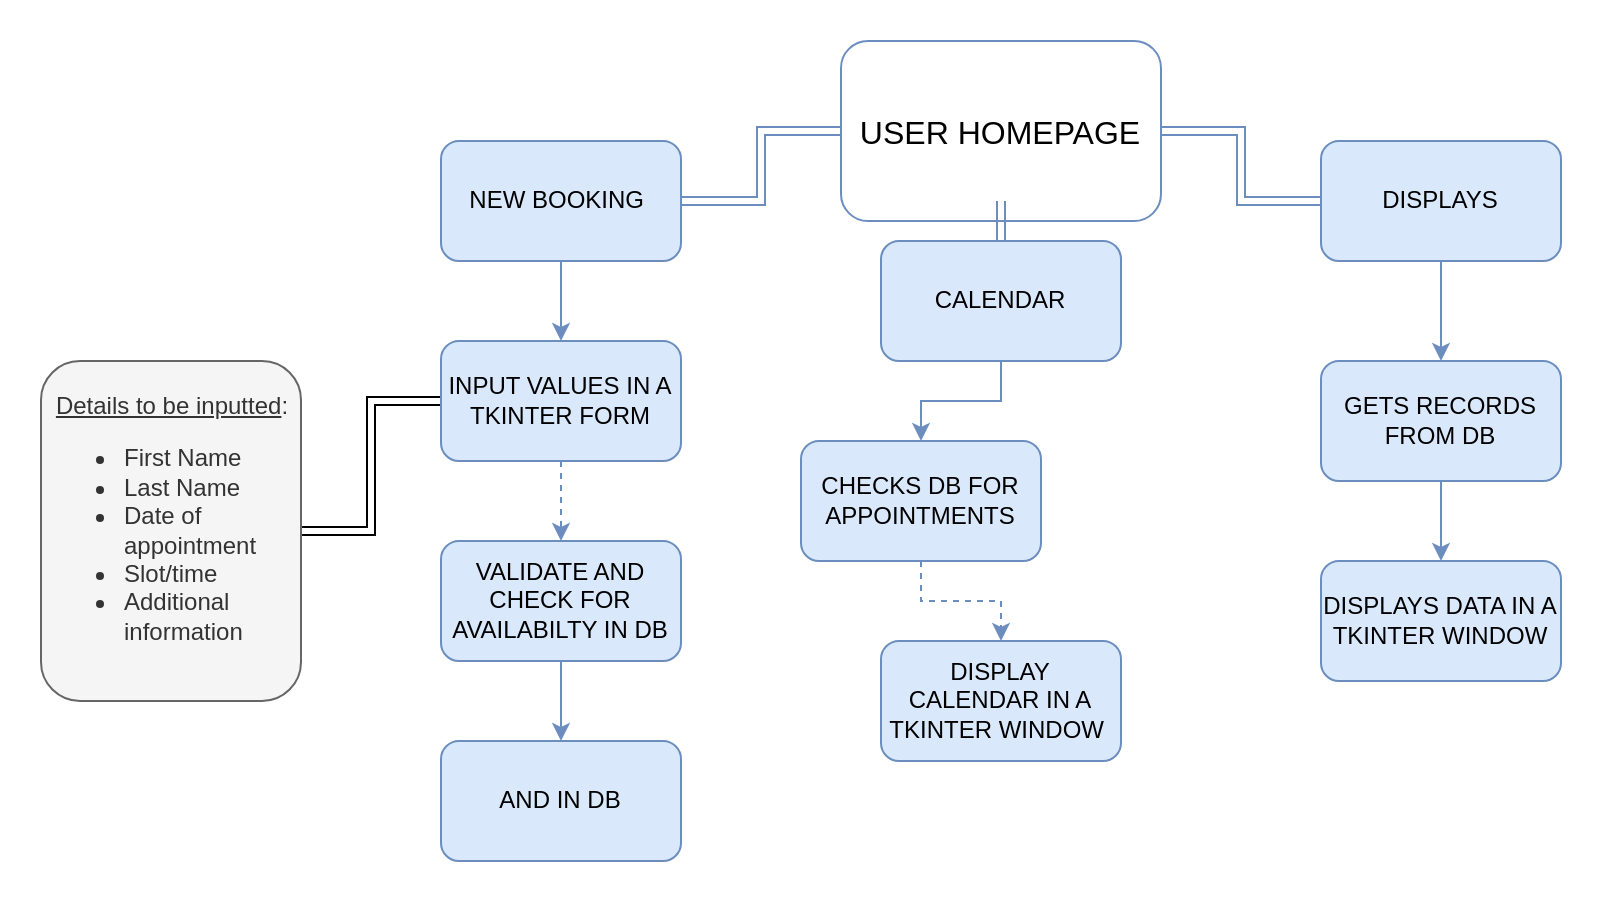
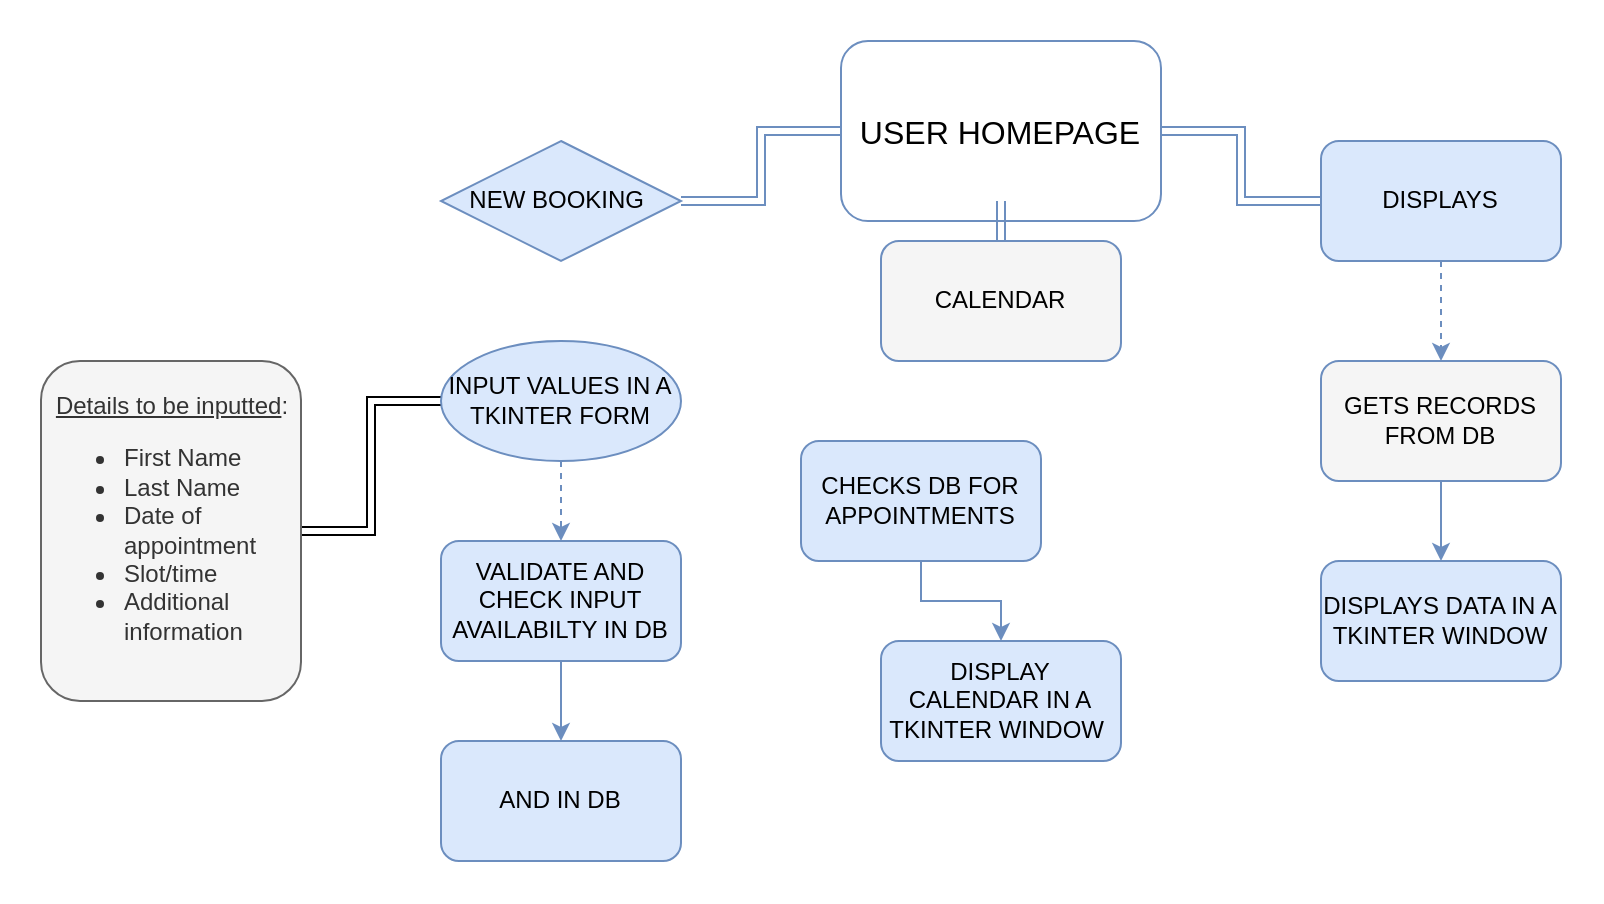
(561, 201) -> (561, 201)
(561, 294) -> none
(1001, 301) -> (1001, 301)
(1441, 305) -> (1441, 305)
(561, 401) -> (561, 401)
(968, 401) -> none
(1441, 421) -> (1441, 421)
(561, 601) -> (561, 601)
(954, 601) -> (954, 601)
